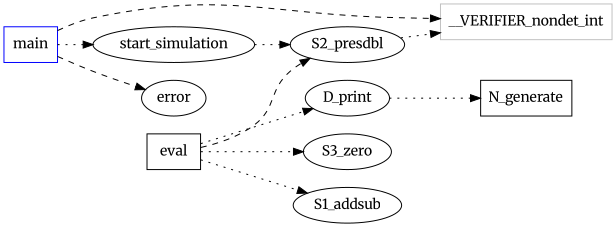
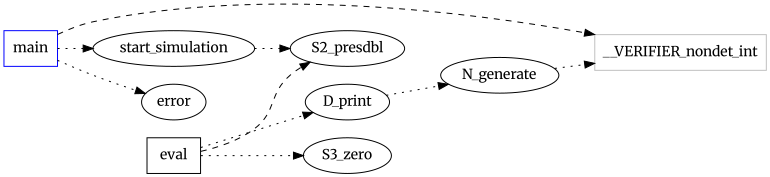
(416, 36) -> (570, 67)
(96, 73) -> (96, 76)
(526, 98) -> (500, 75)
(347, 205) -> none
